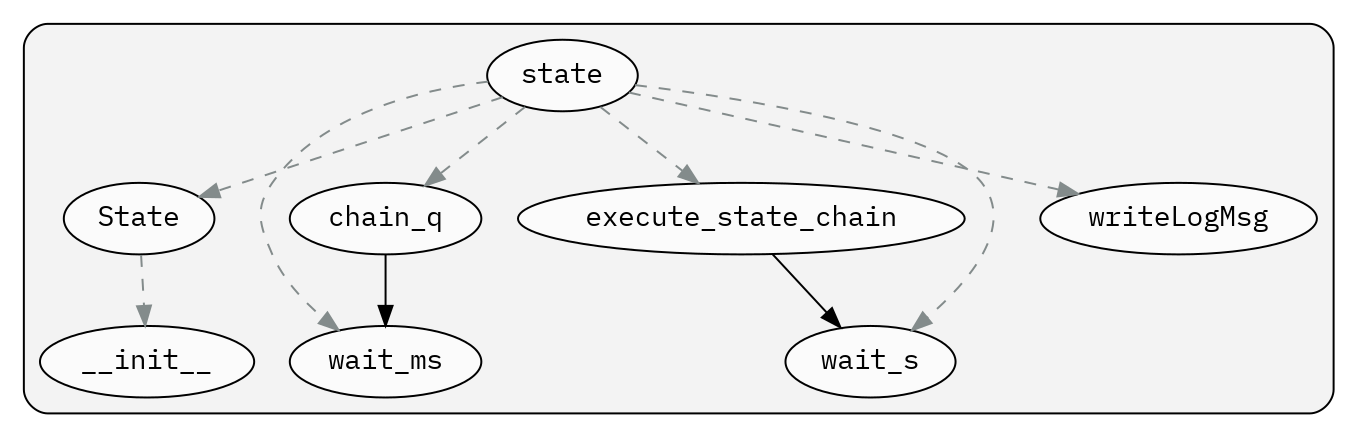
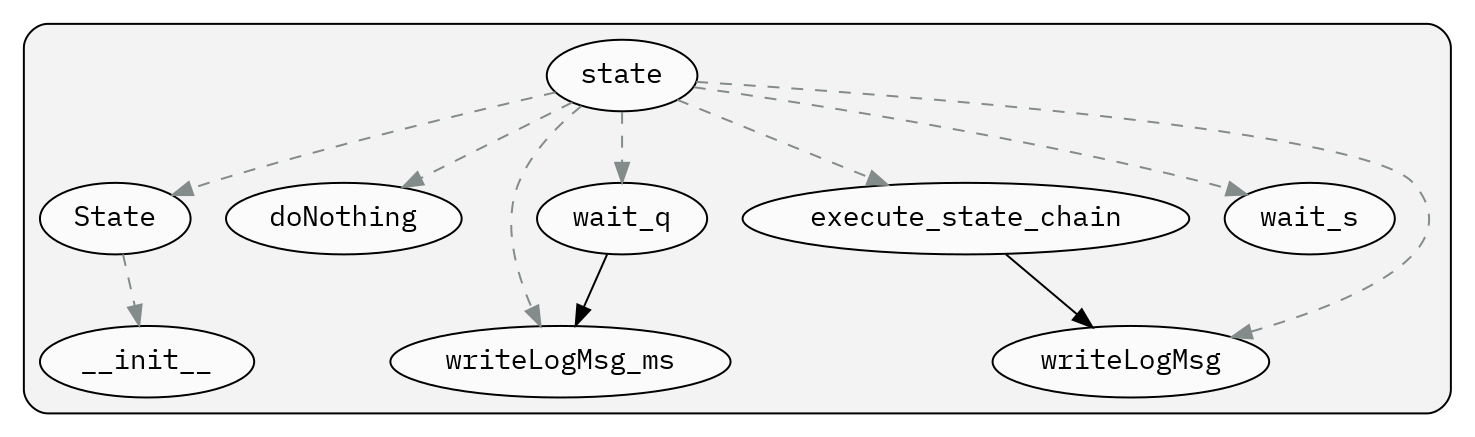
none -> (344, 219)
(386, 219) -> (622, 219)
(800, 283) -> (1041, 284)
(386, 362) -> (560, 362)
